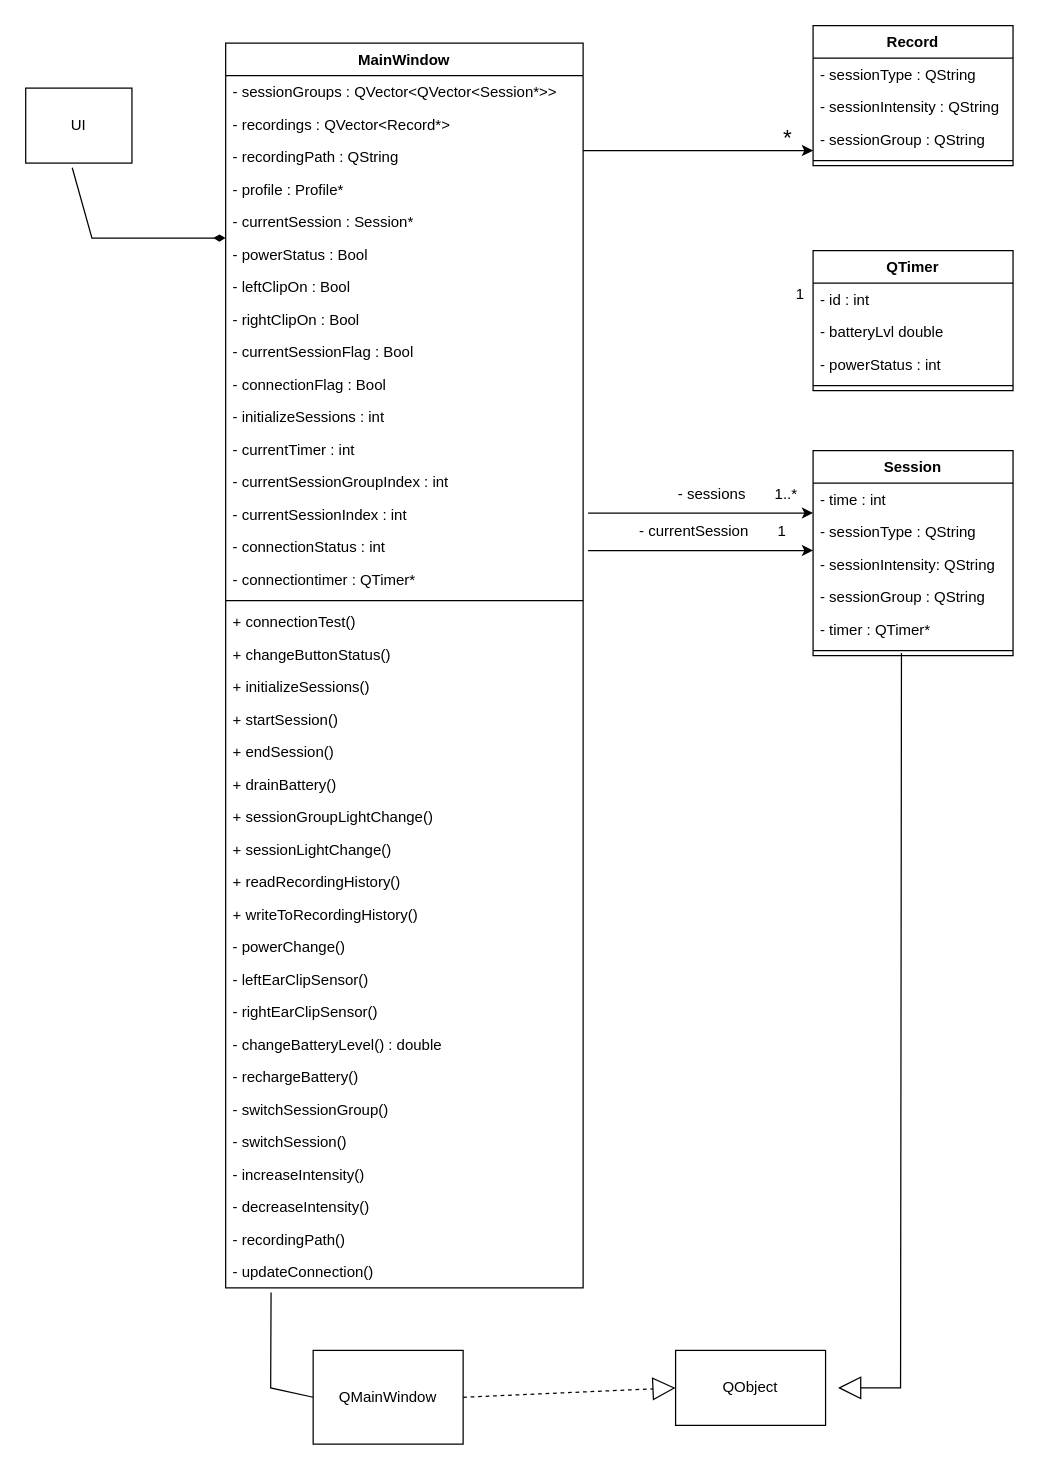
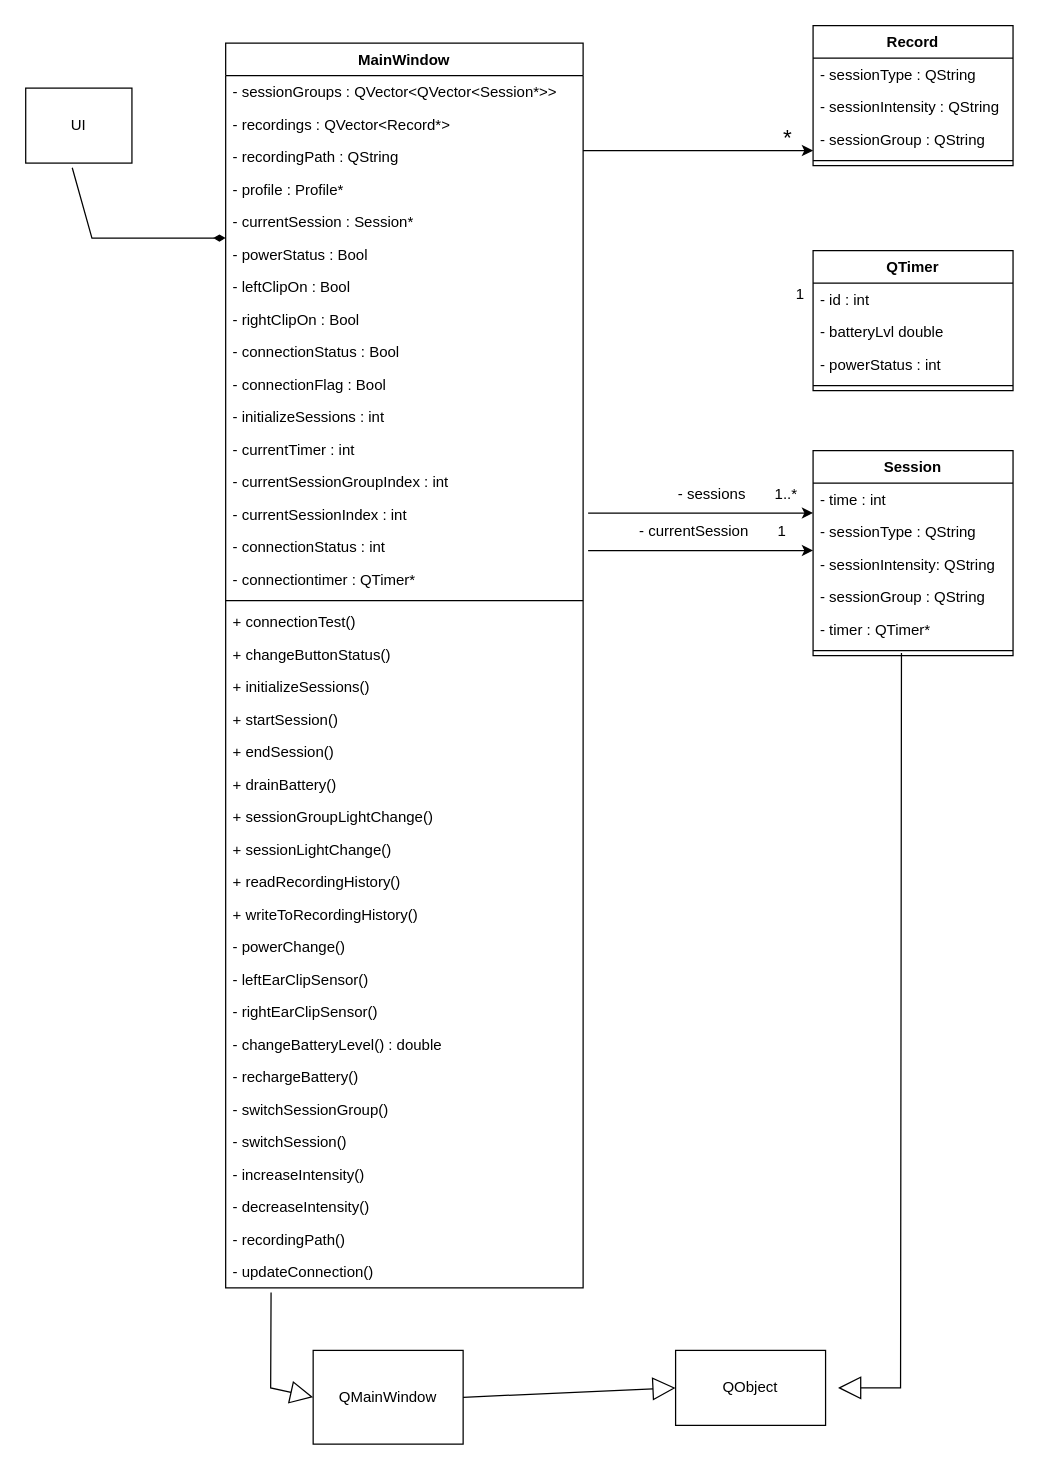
(332, 353) -> (326, 353)
(558, 1393) -> (558, 1393)
(300, 1395) -> (289, 1392)
